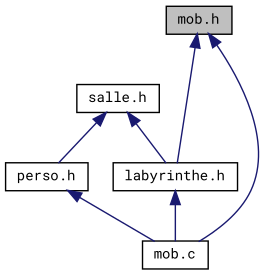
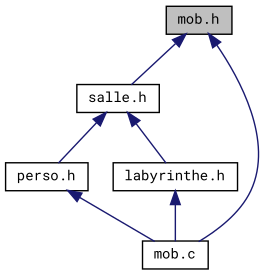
(186, 106) -> (153, 64)
